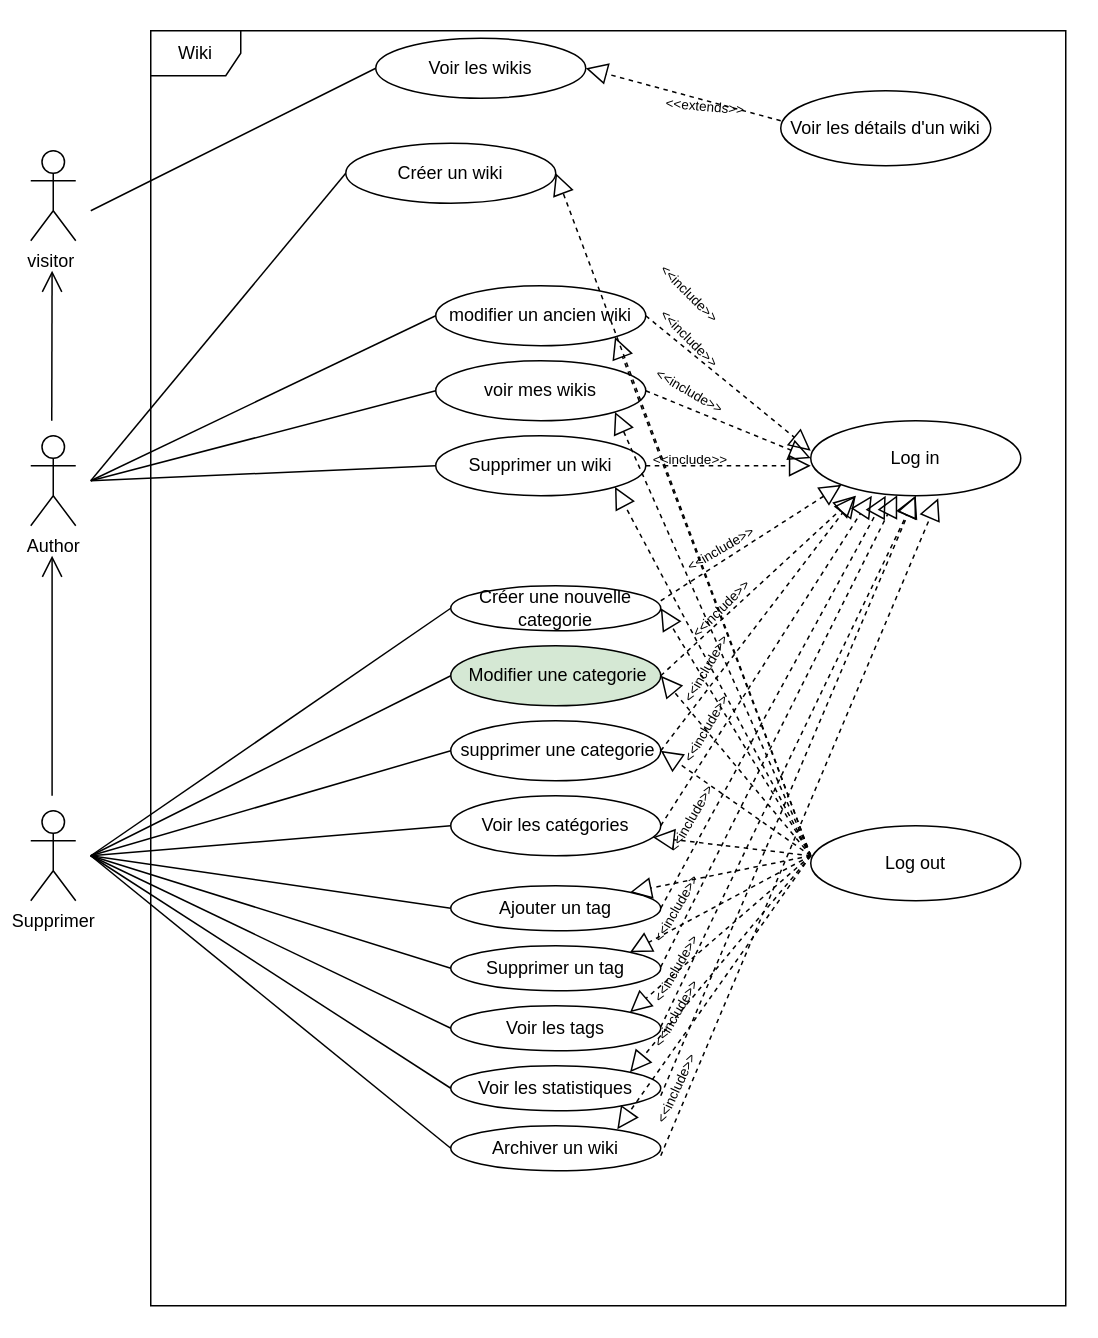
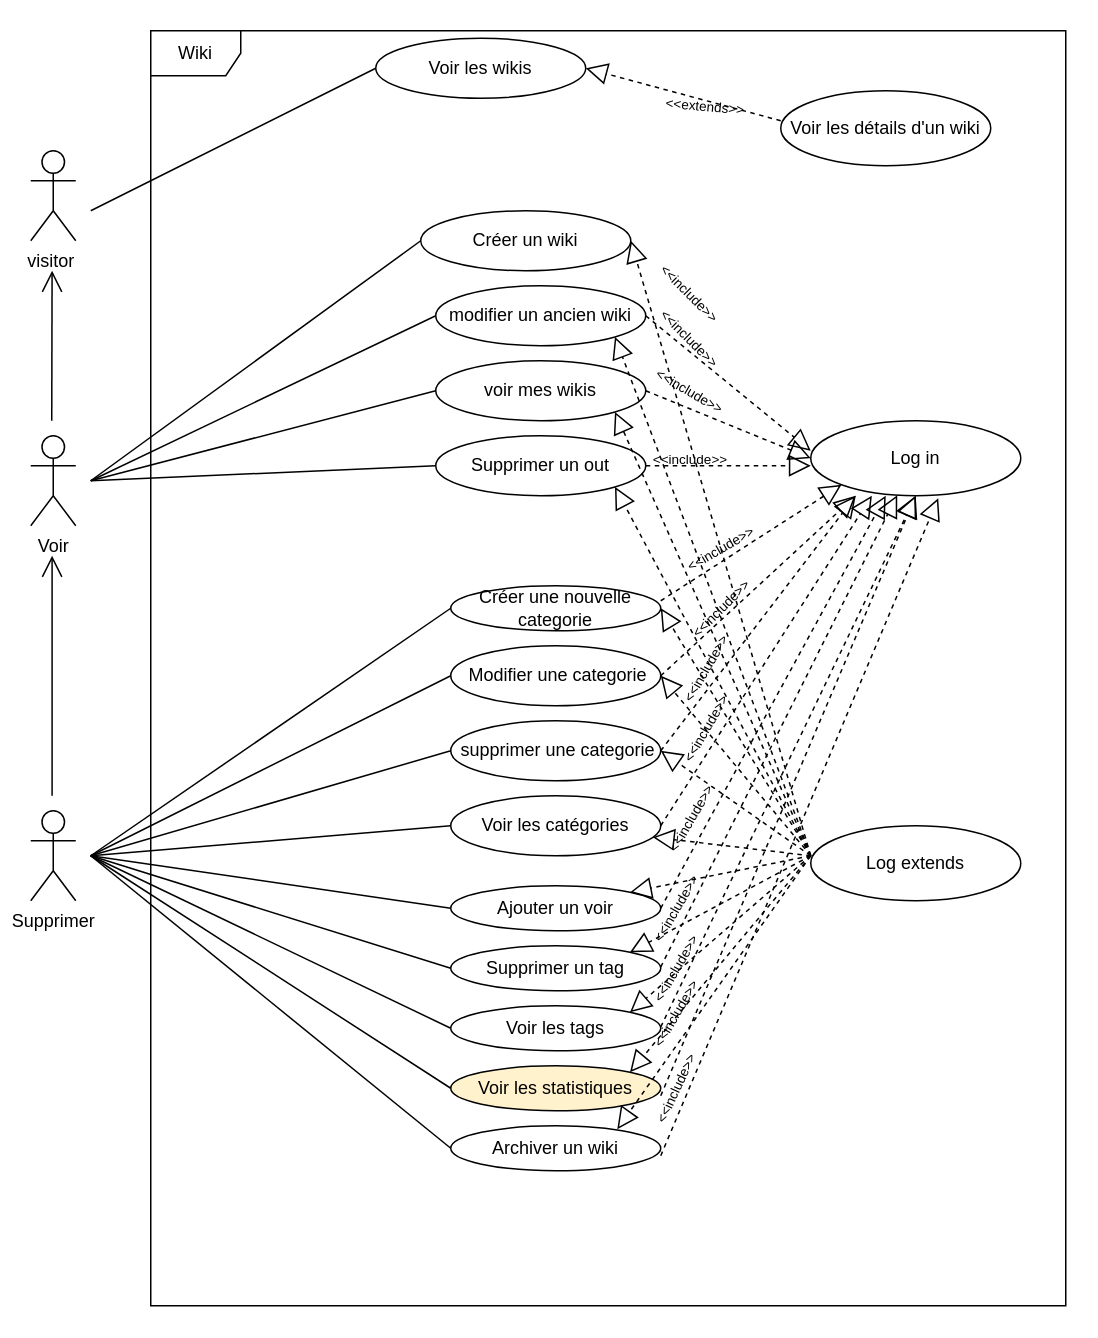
(451, 173) -> (526, 241)
(541, 466) -> (541, 466)
(54, 547) -> (54, 547)
(556, 676) -> (556, 676)
(916, 863) -> (916, 863)
(556, 908) -> (556, 908)
(556, 1088) -> (556, 1088)
